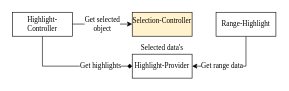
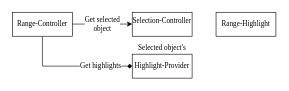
(42, 24) -> (42, 24)
(162, 24) -> (162, 24)
(162, 48) -> (162, 48)
(220, 66) -> none
